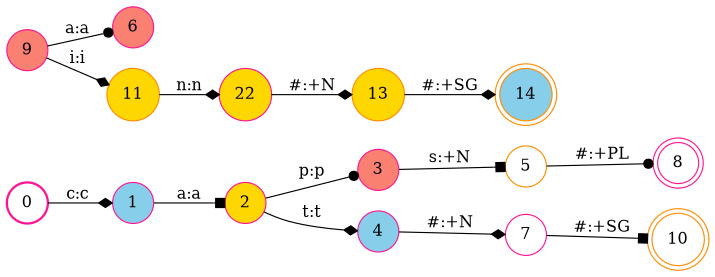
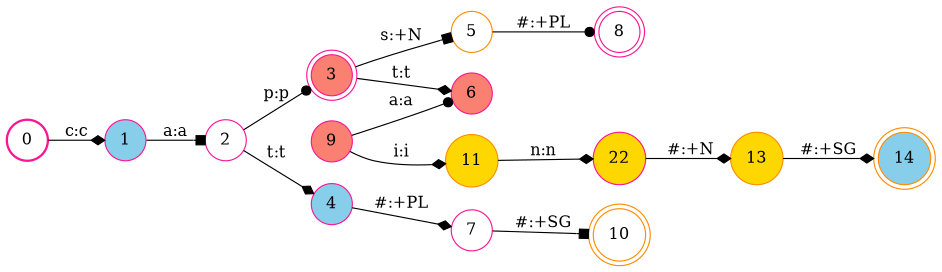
none -> (397, 84)
(378, 170) -> (332, 75)
(245, 203) -> (226, 140)
(450, 223) -> (401, 204)
